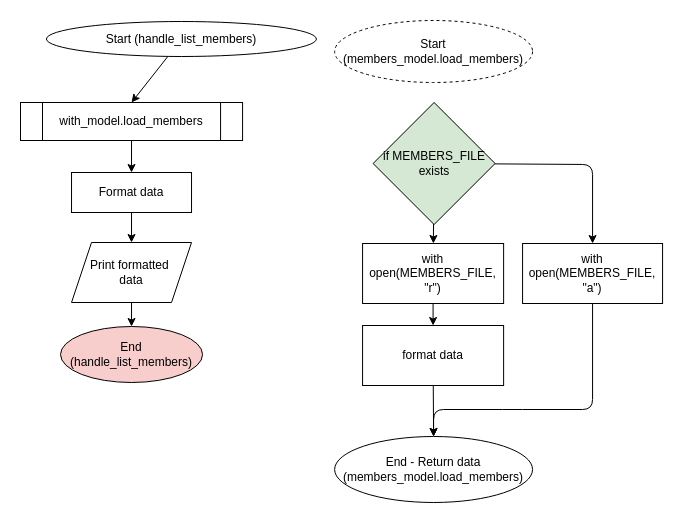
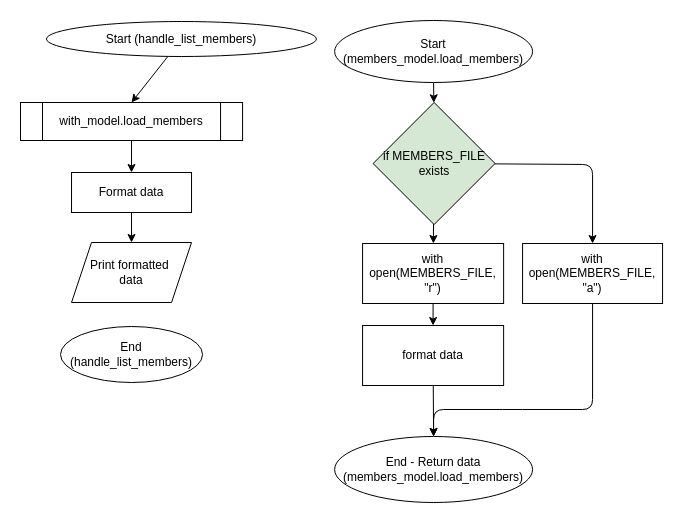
(434, 52) -> (434, 52)
none -> (434, 89)
(132, 311) -> none
(132, 355) -> (132, 355)
